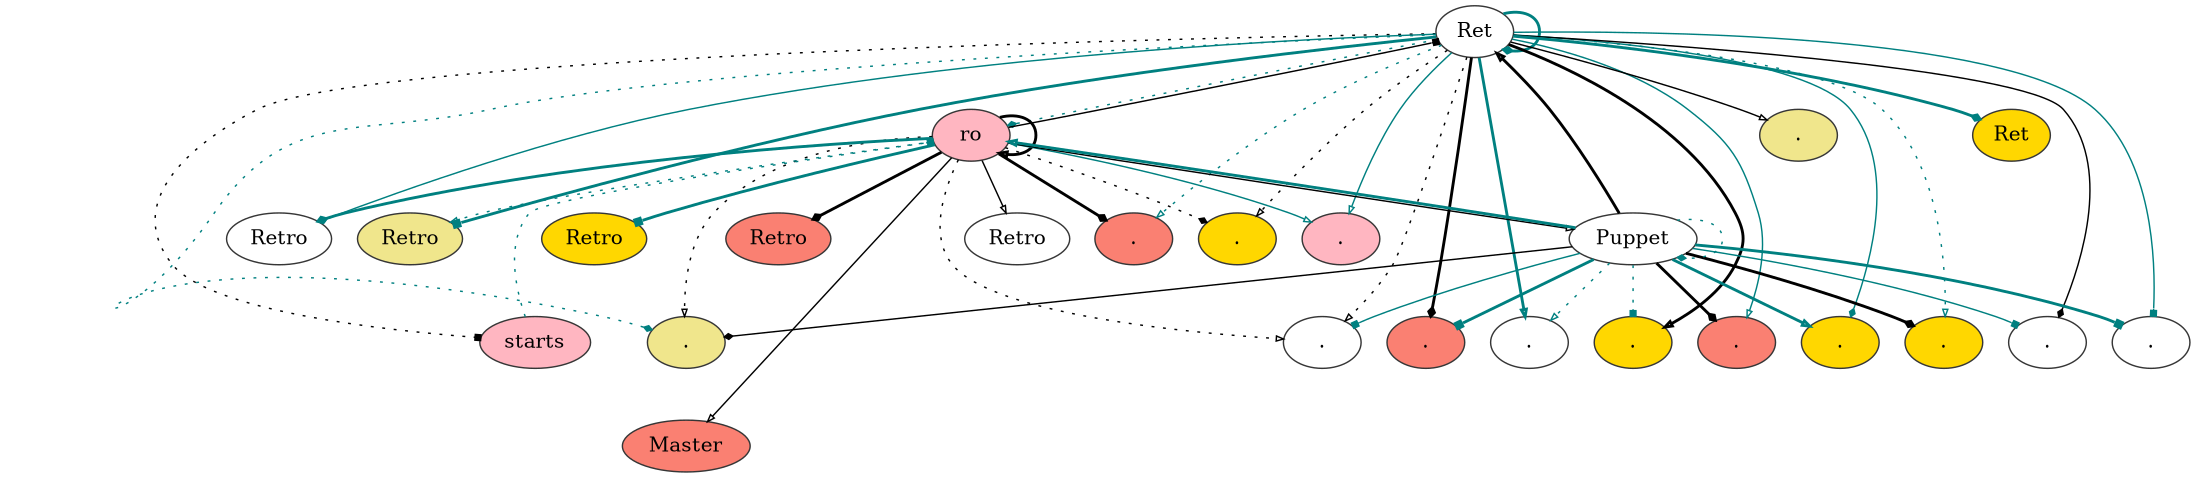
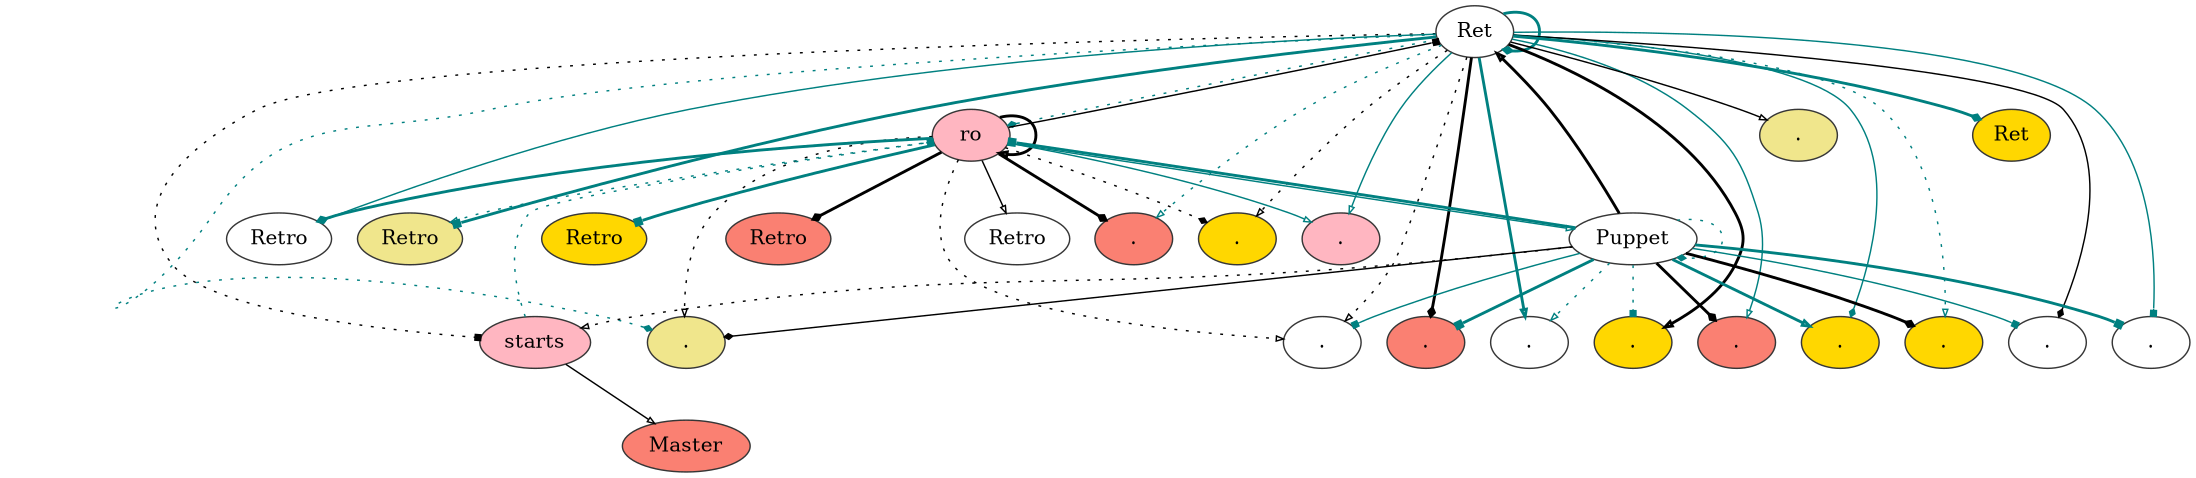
(1296, 185) -> (1296, 185)
(1287, 186) -> (1287, 186)
none -> (1080, 280)
(832, 287) -> (607, 392)
